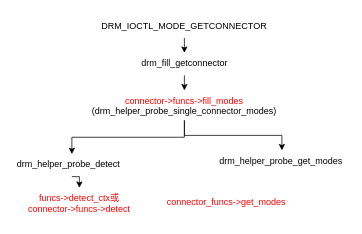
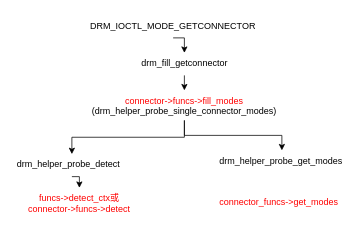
(184, 27) -> (173, 27)
(229, 203) -> (282, 203)
